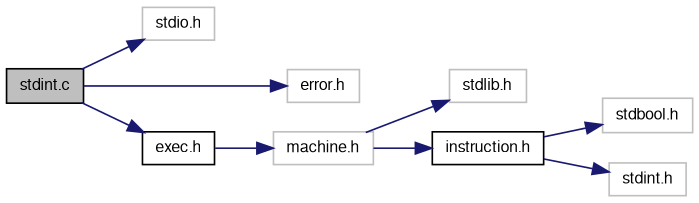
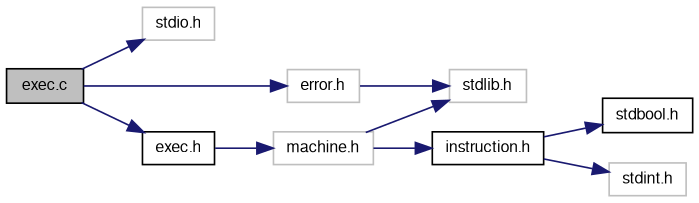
(45, 86) -> (45, 86)
none -> (396, 86)
(648, 115) -> (648, 115)
